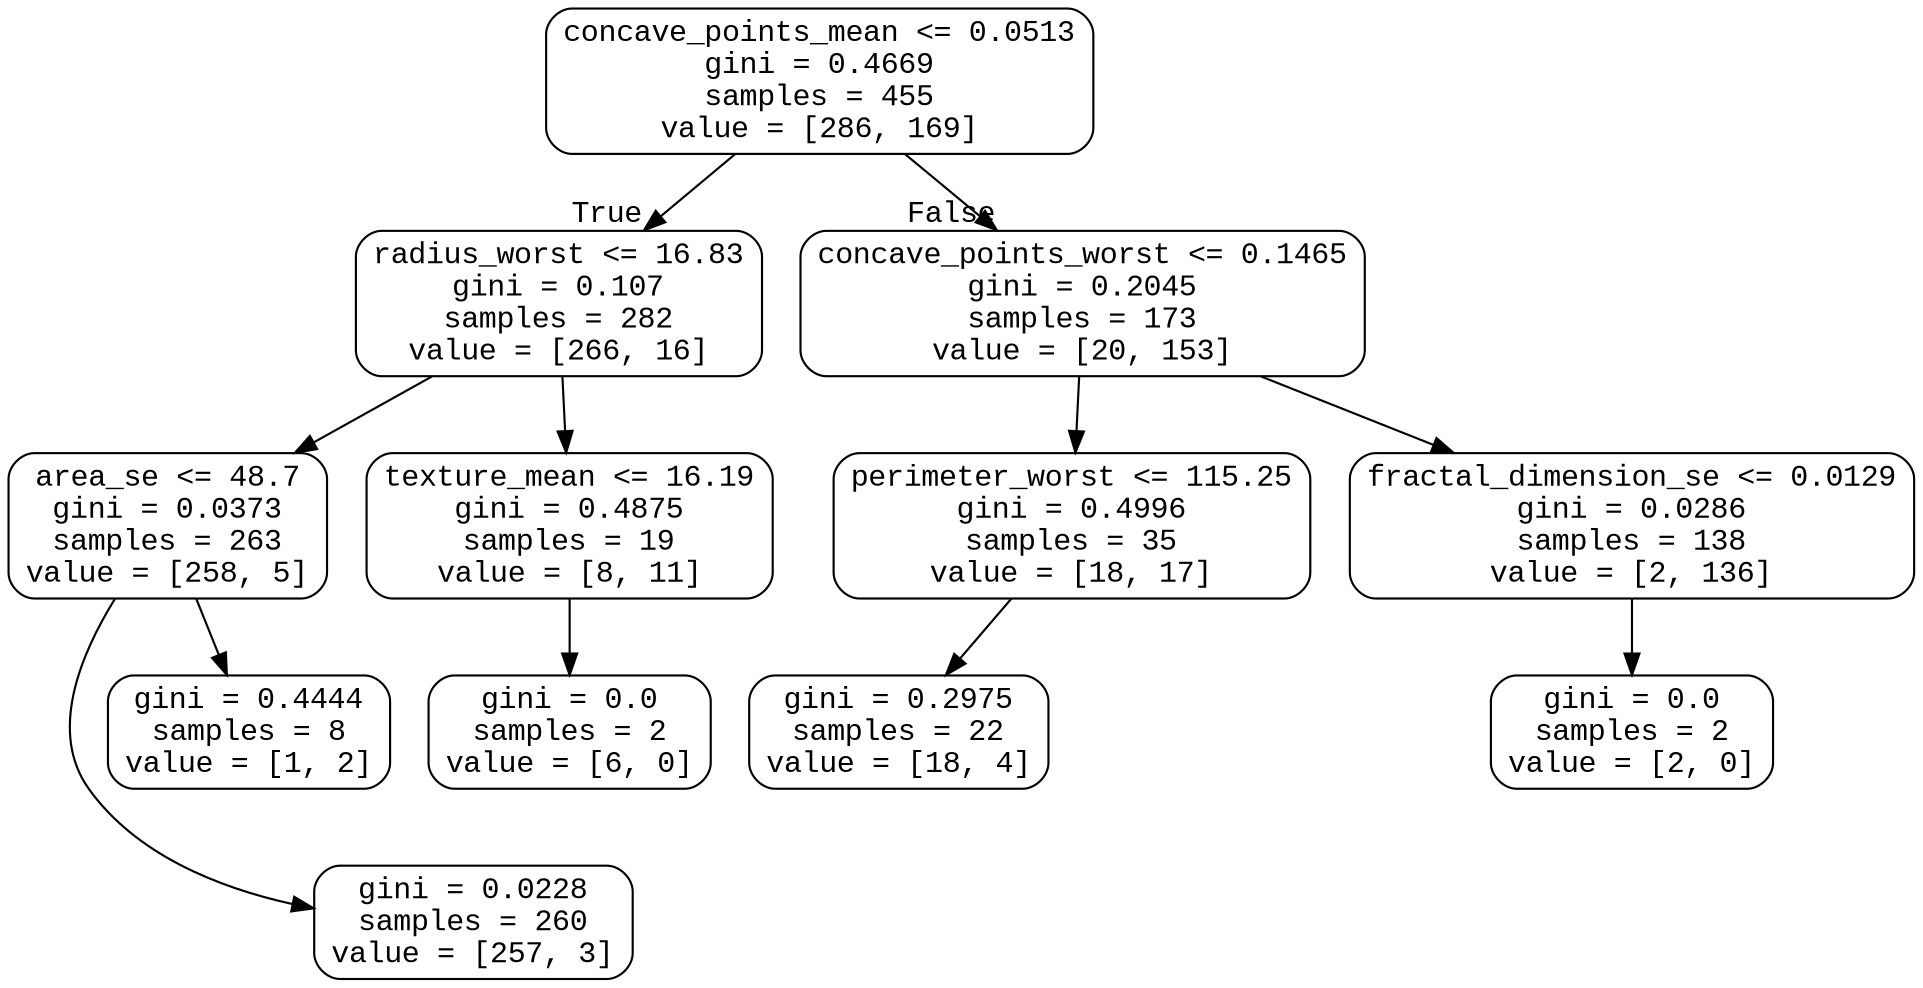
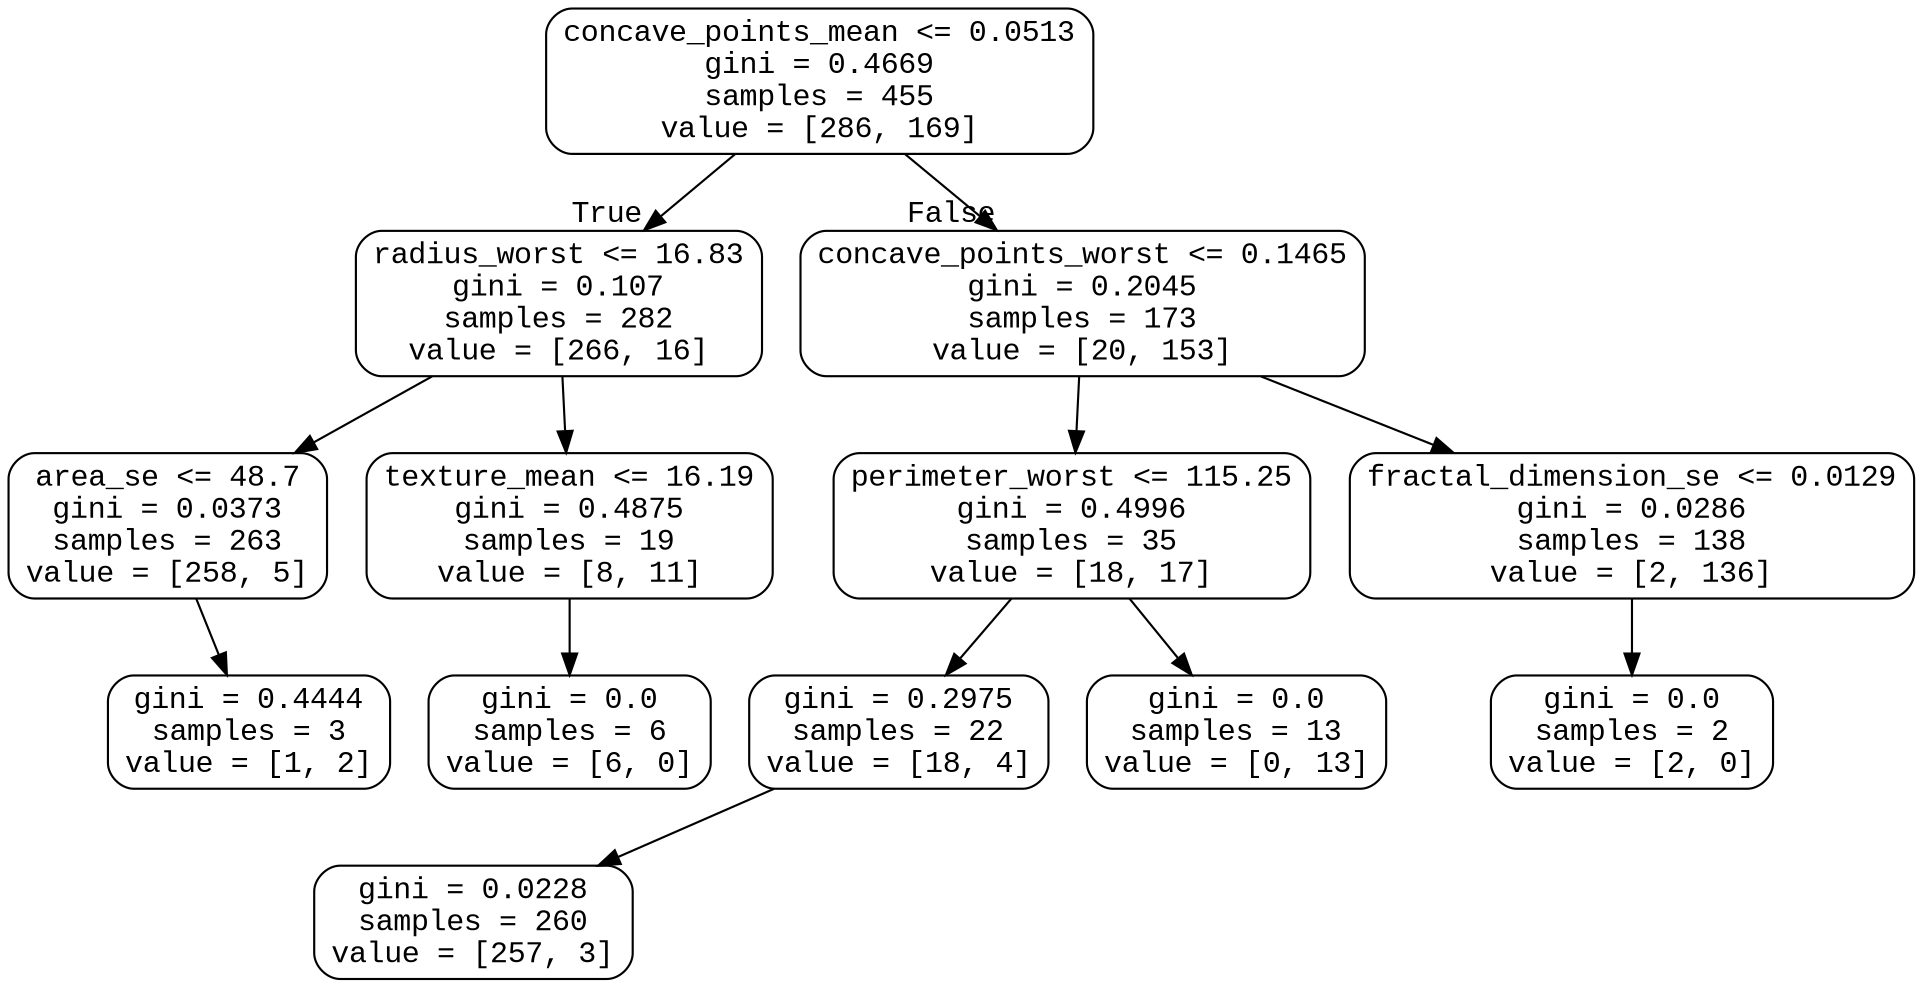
(249, 732) -> (249, 732)
(570, 732) -> (570, 732)
none -> (1237, 732)
(100, 803) -> (696, 823)
